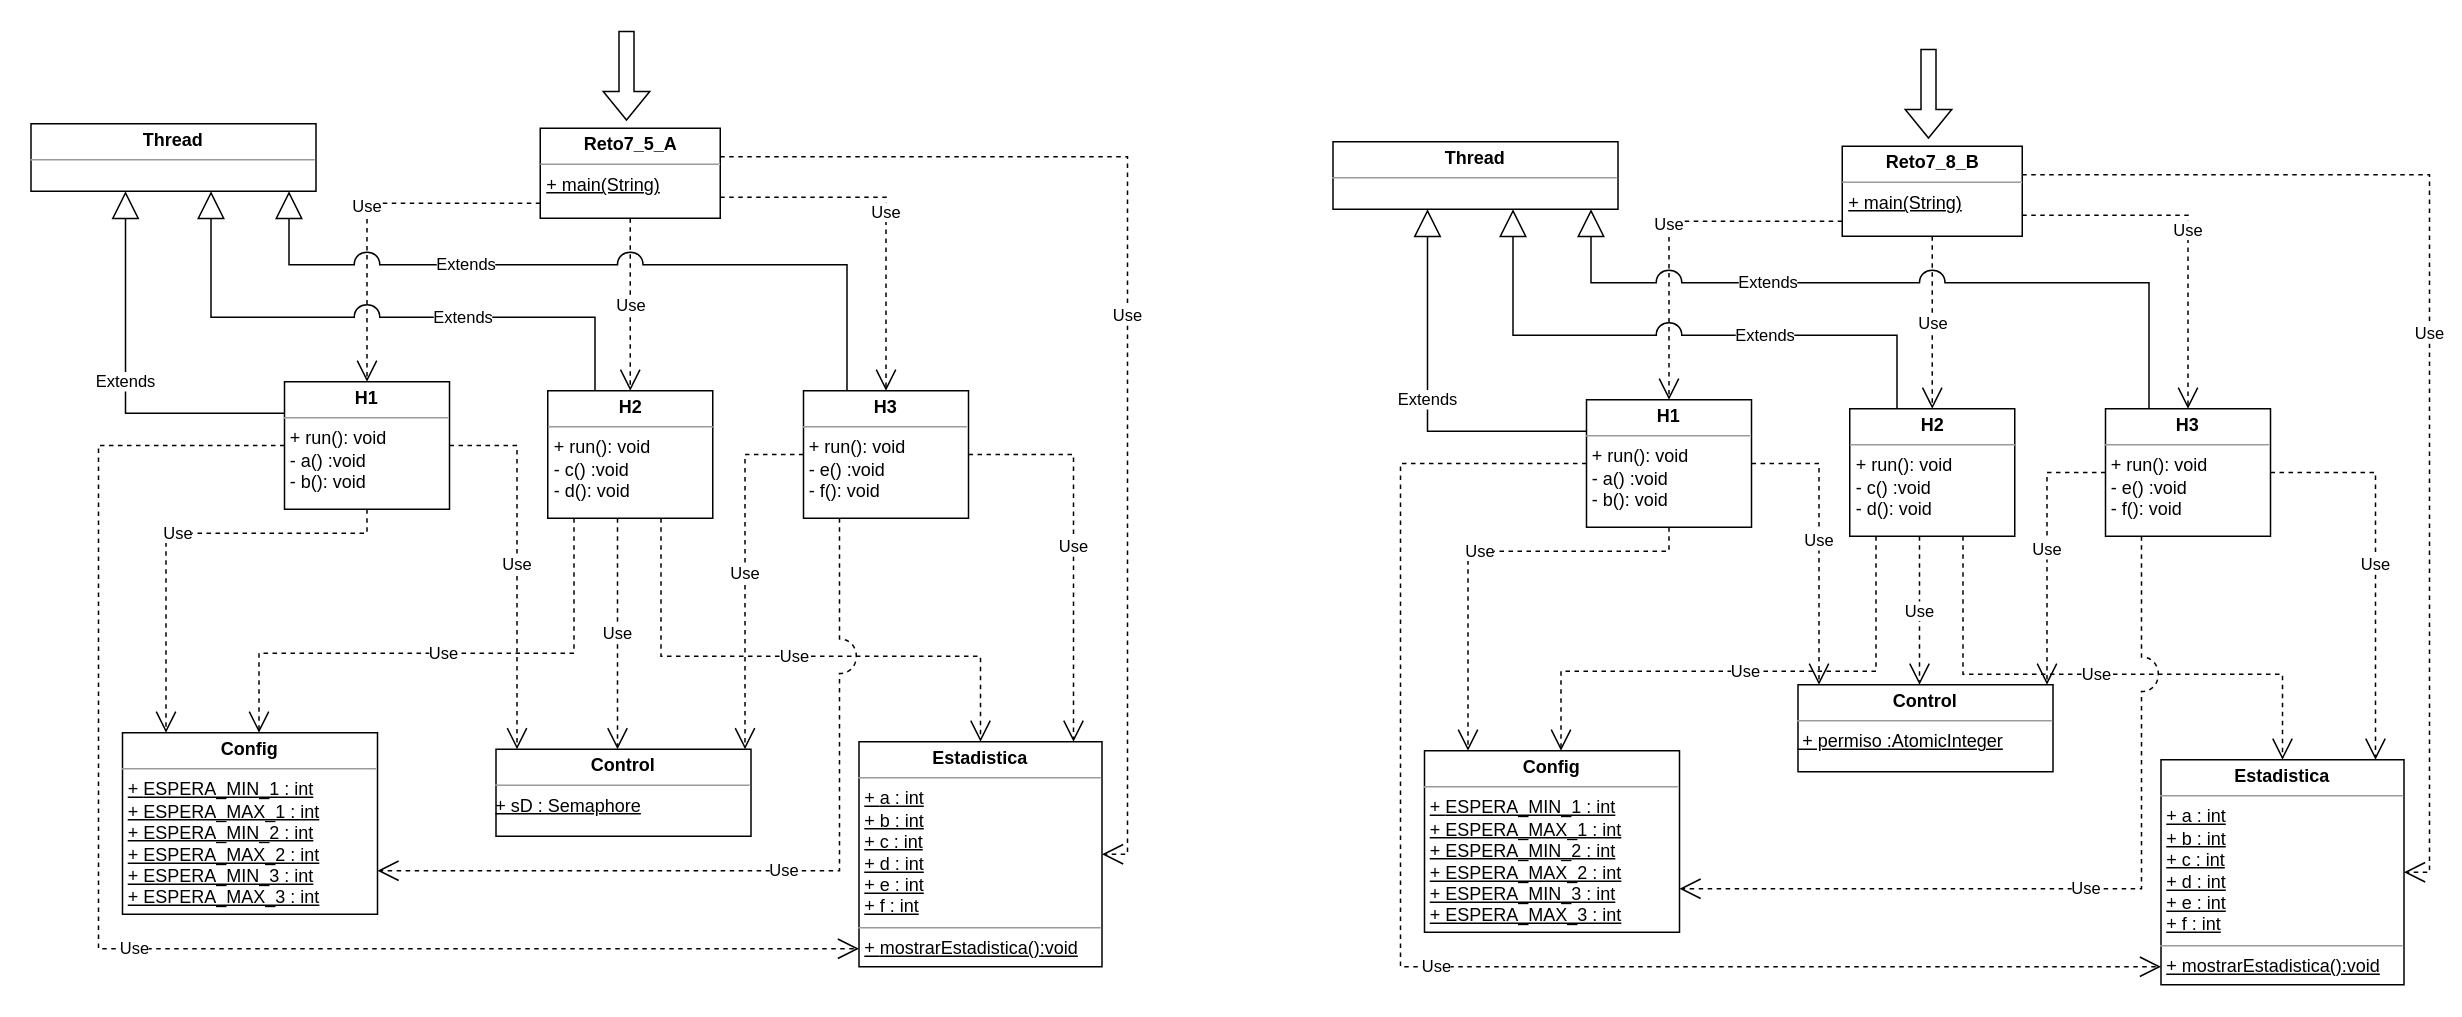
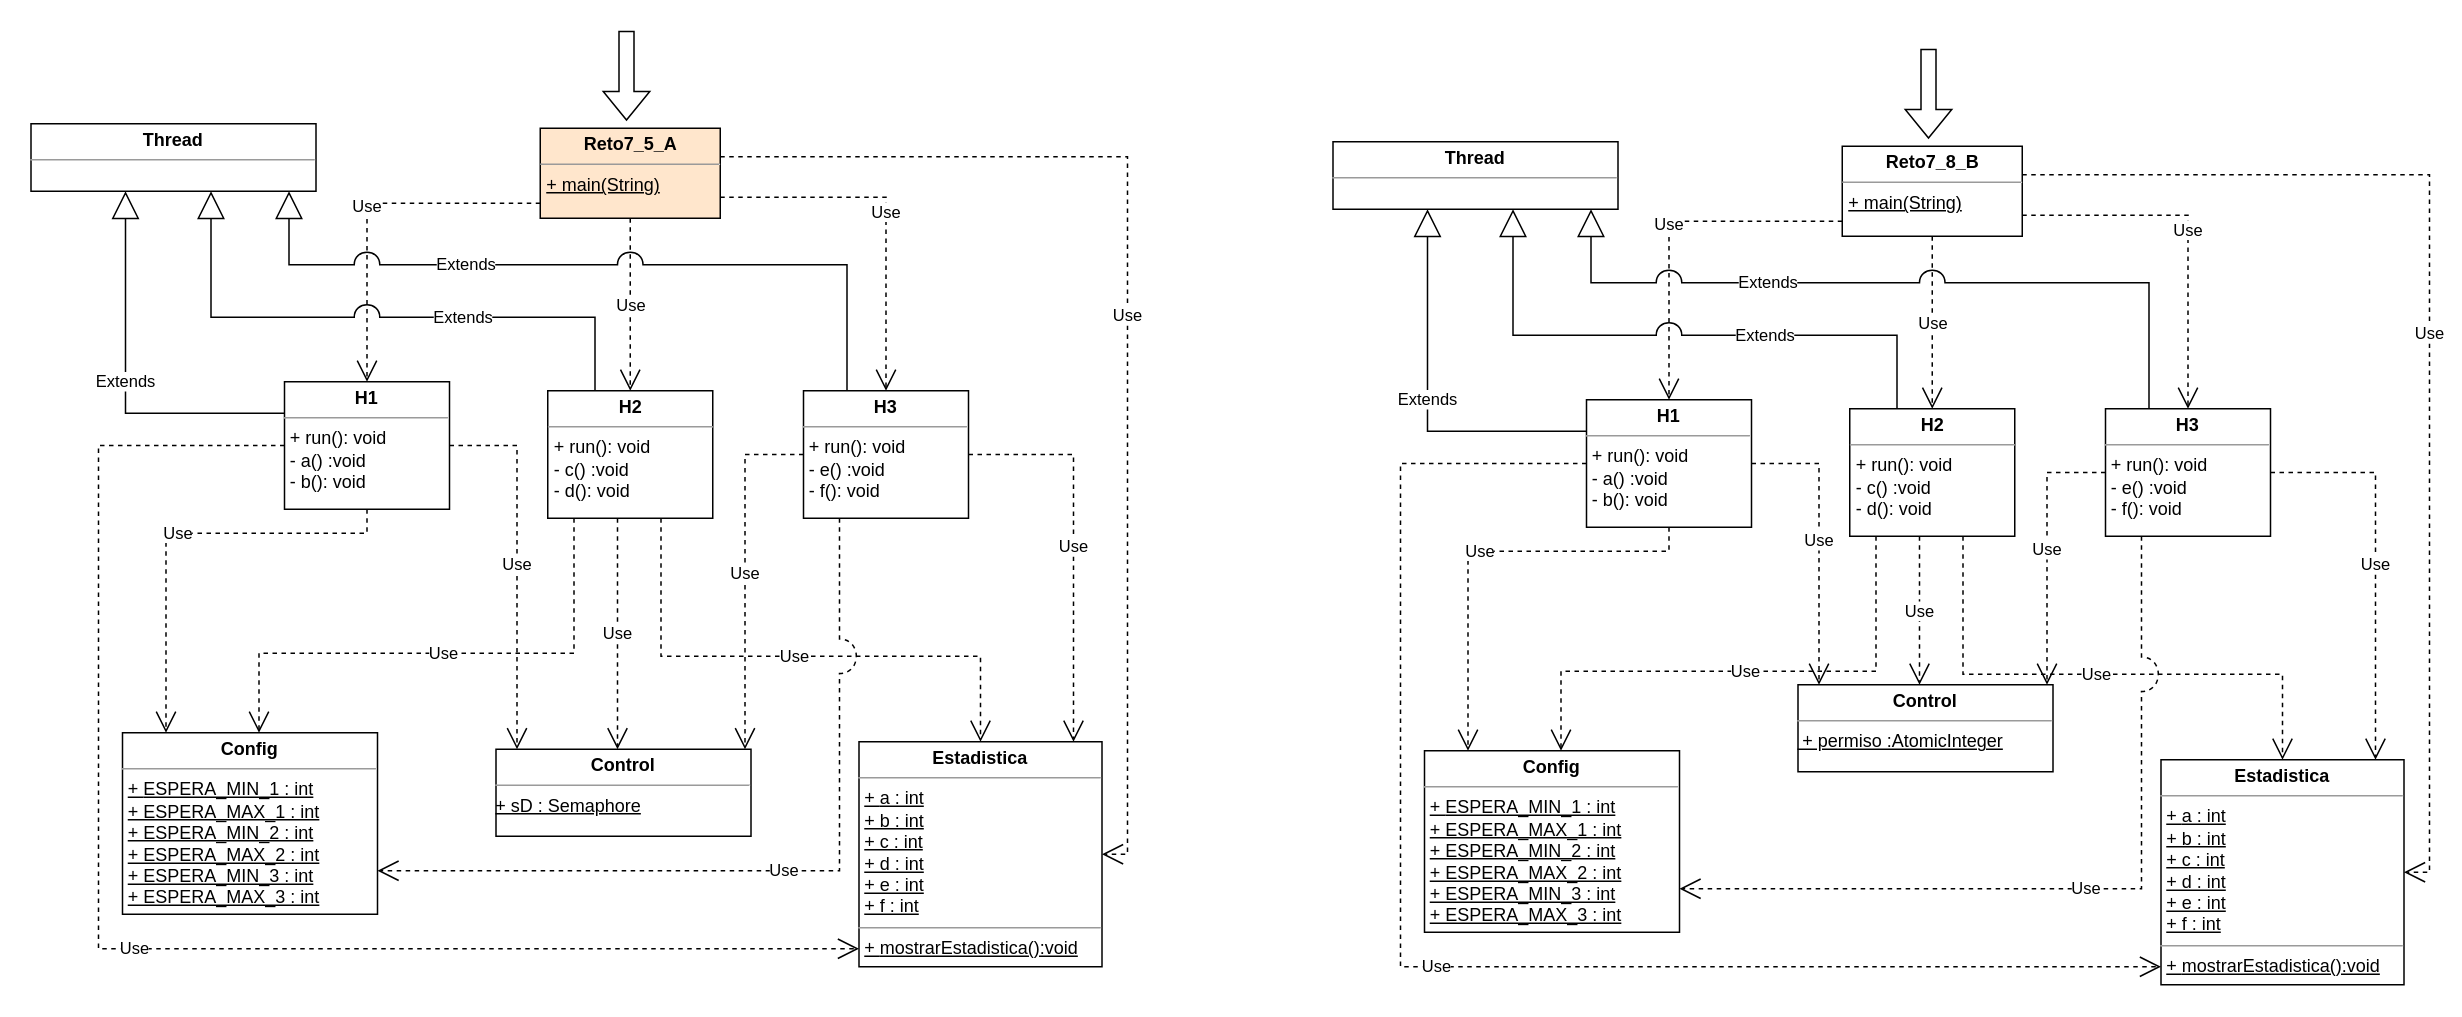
(630, 173) -> (630, 173)
